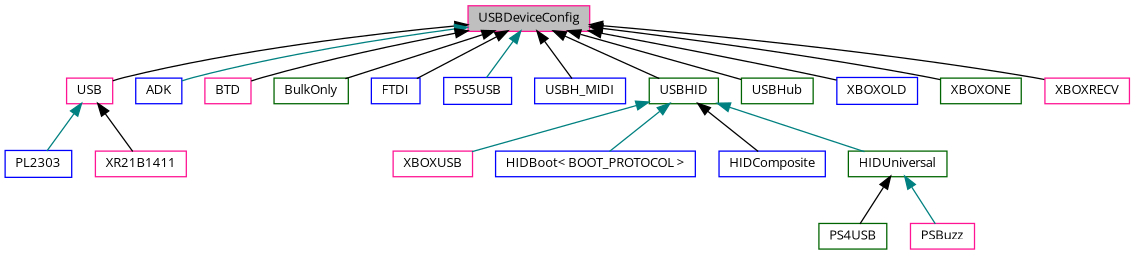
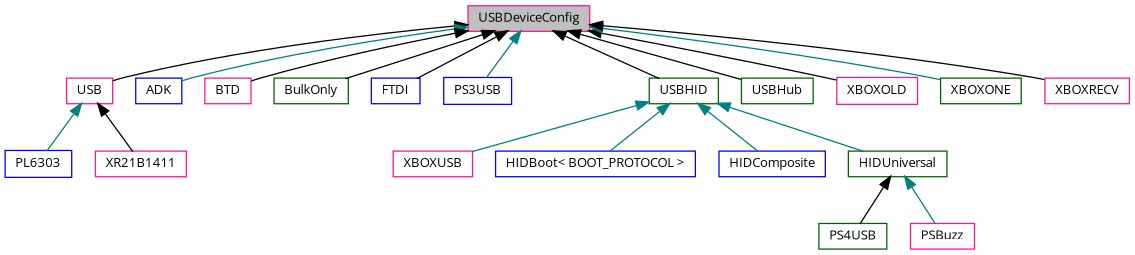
(772, 51) -> (772, 51)
(478, 91) -> (478, 91)
(580, 91) -> none
(877, 91) -> (877, 91)
(733, 131) -> (733, 131)
(38, 164) -> (38, 164)
